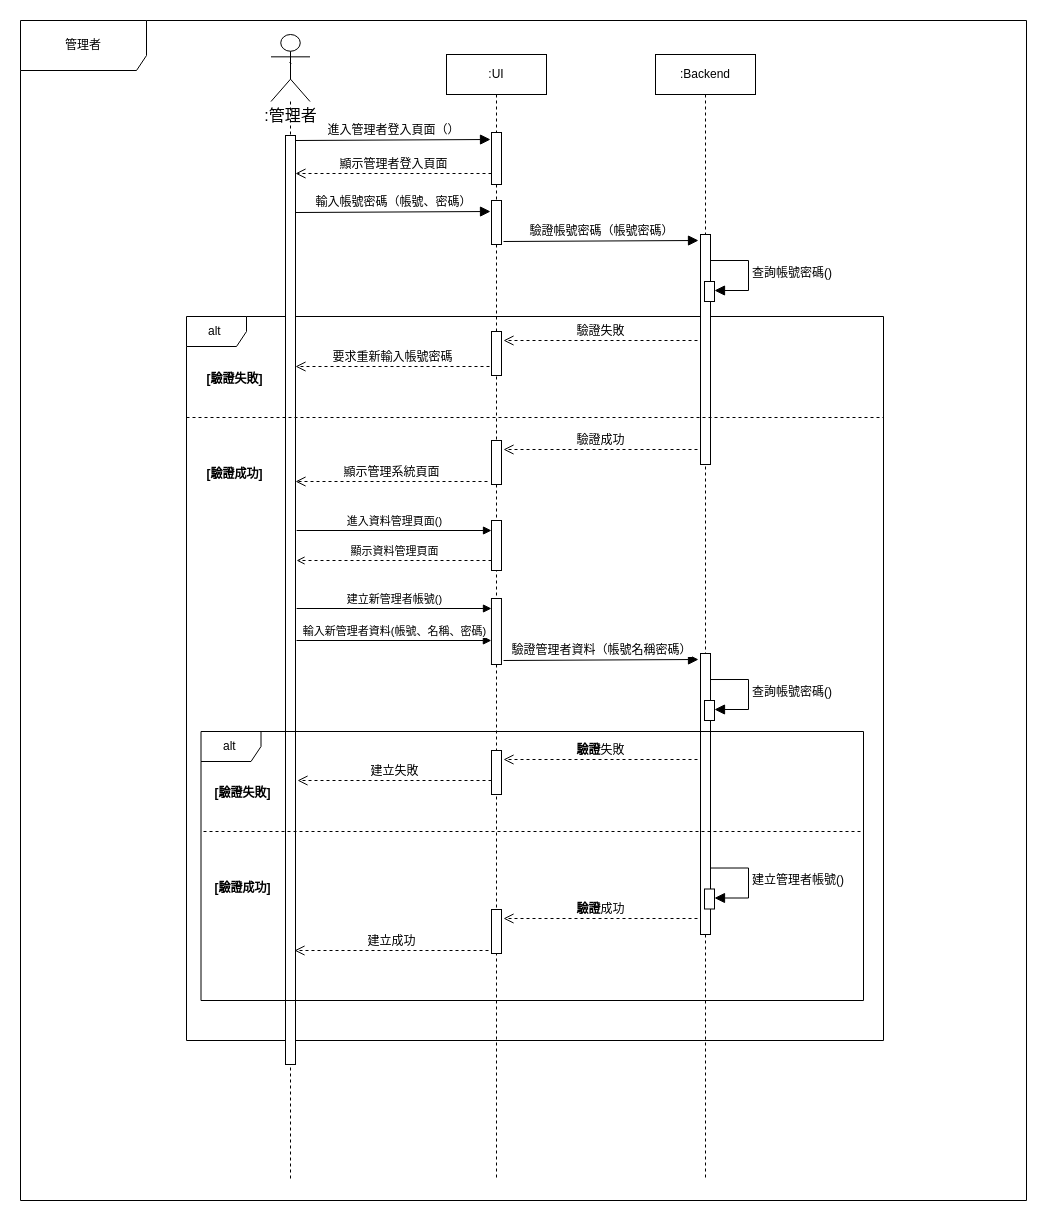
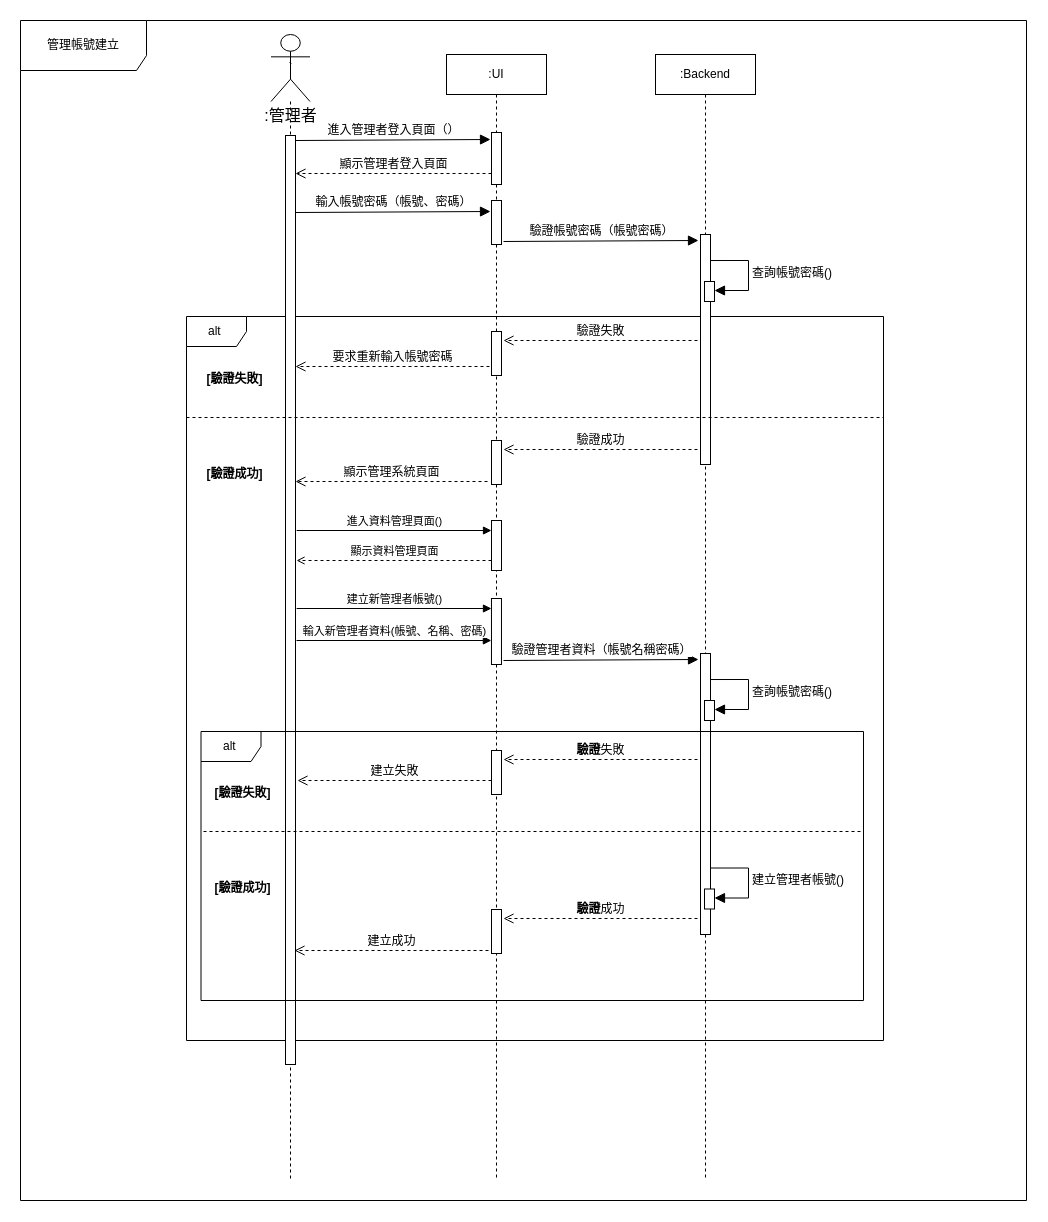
(84, 46) -> (84, 46)
